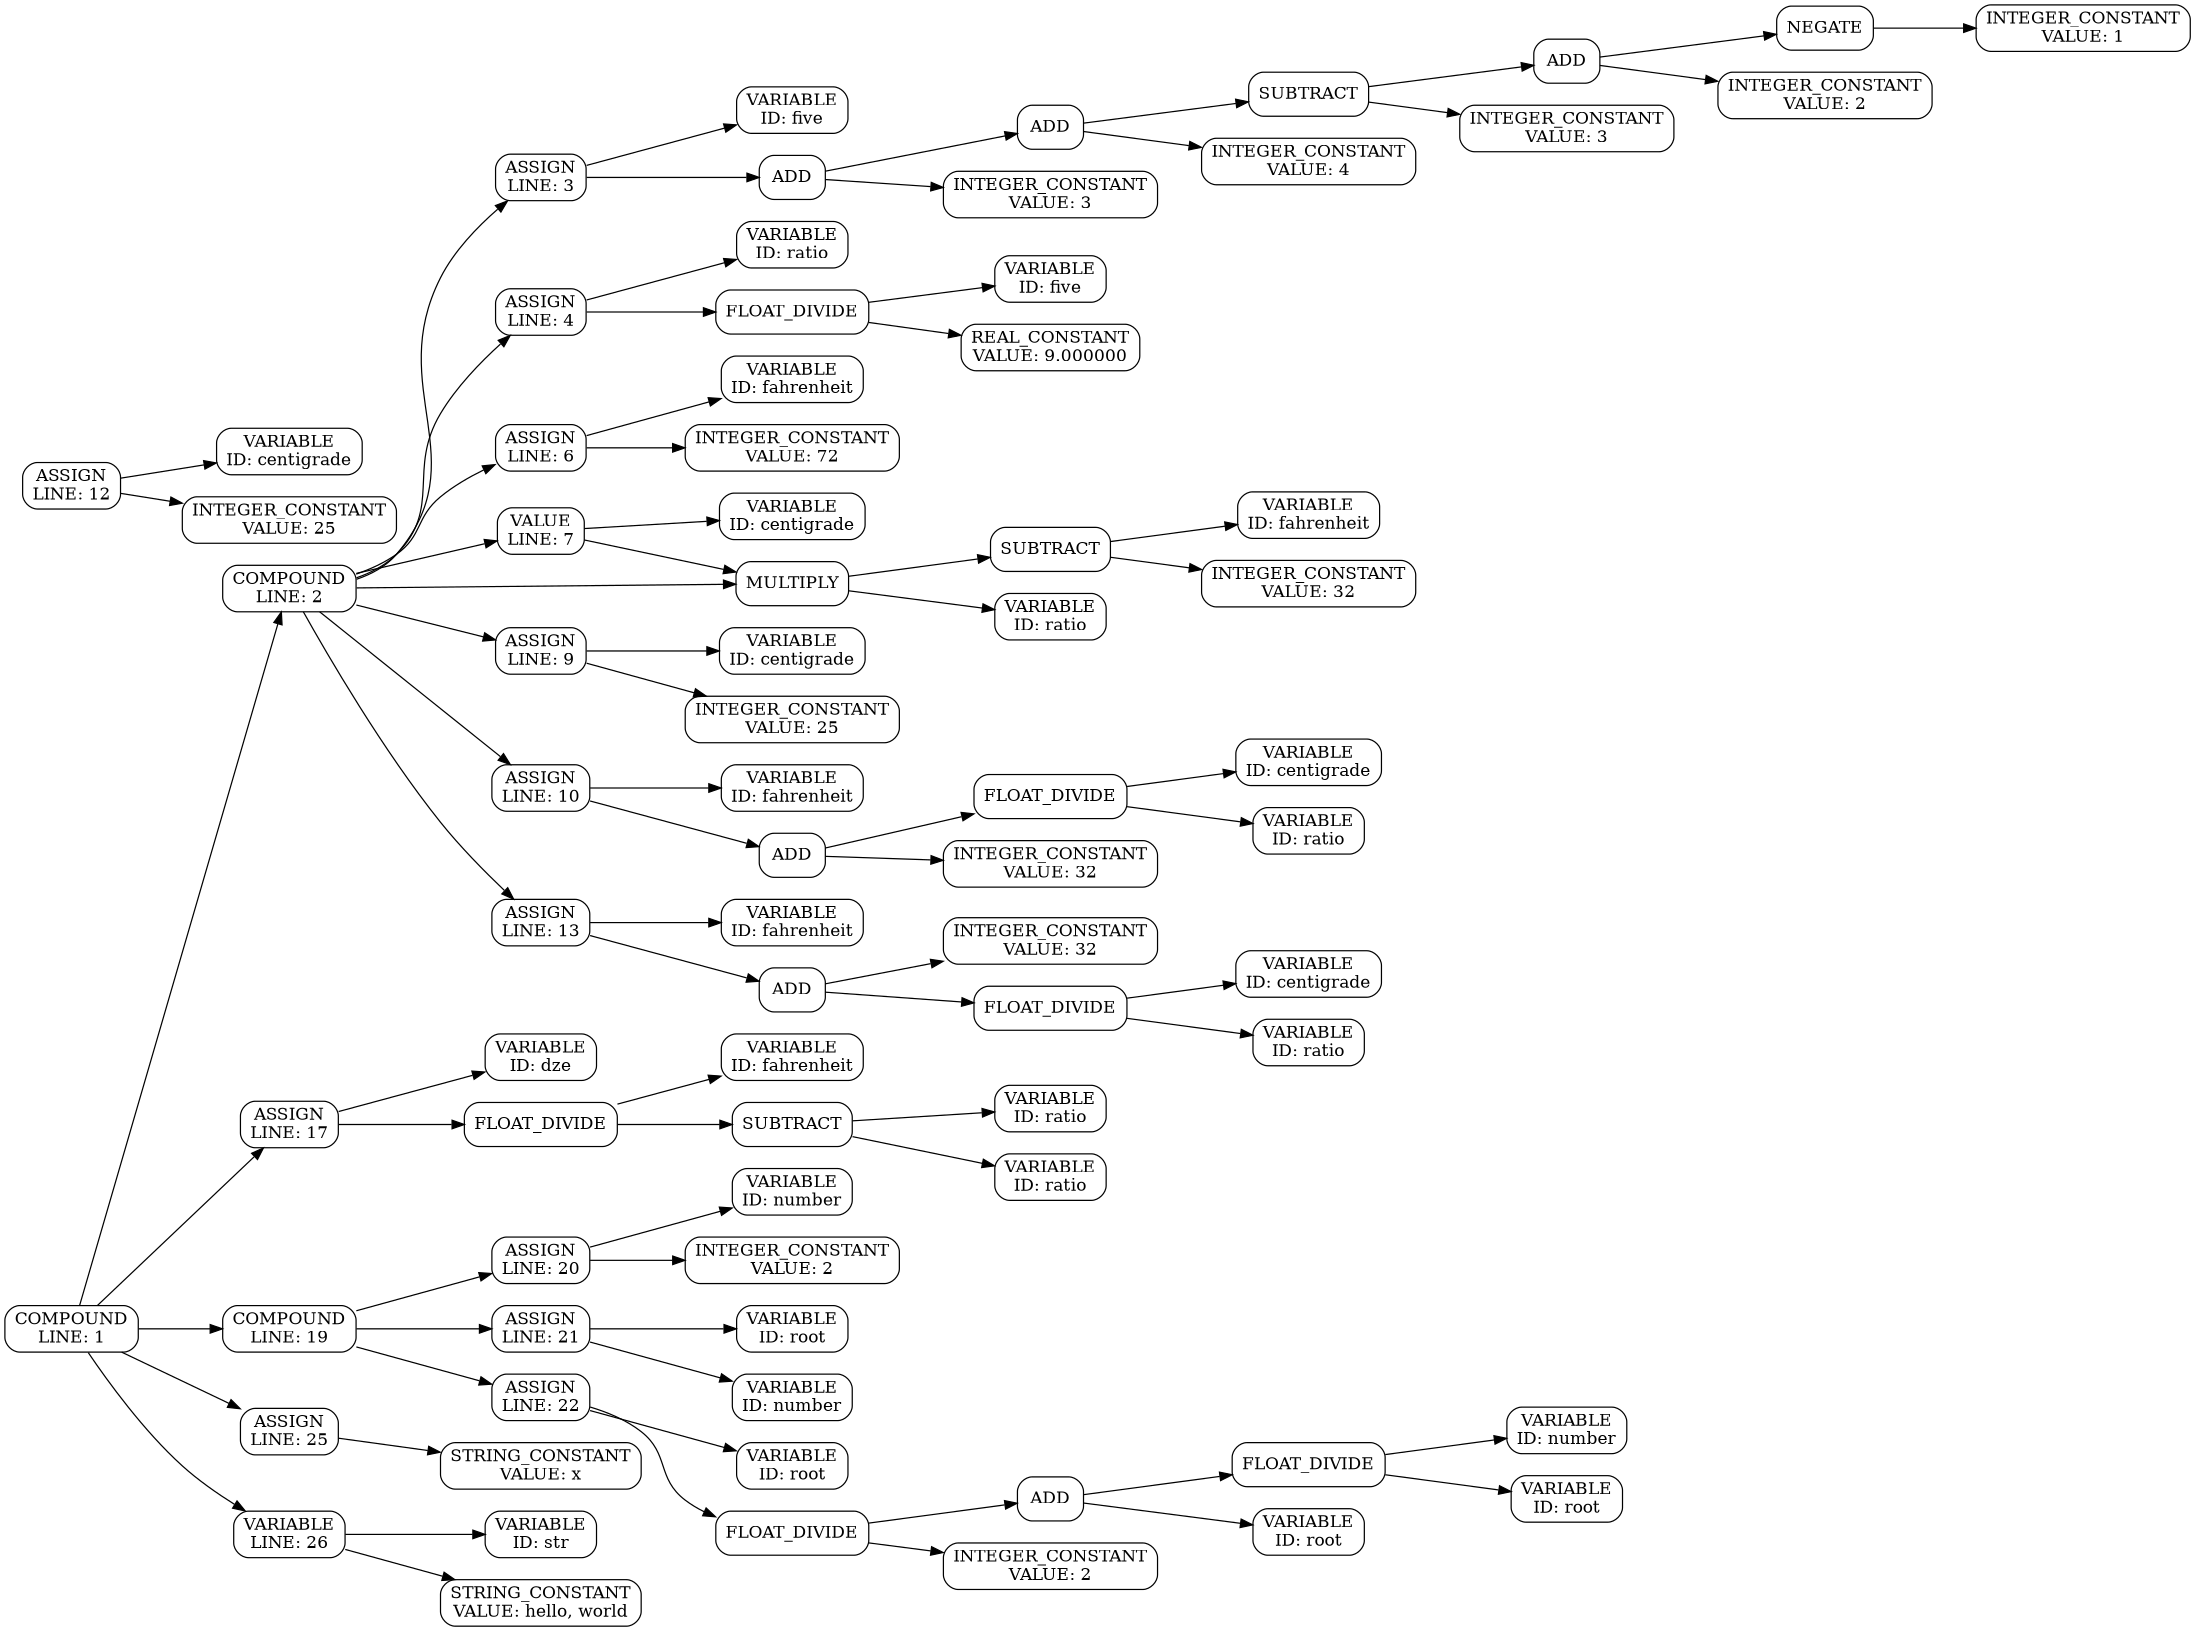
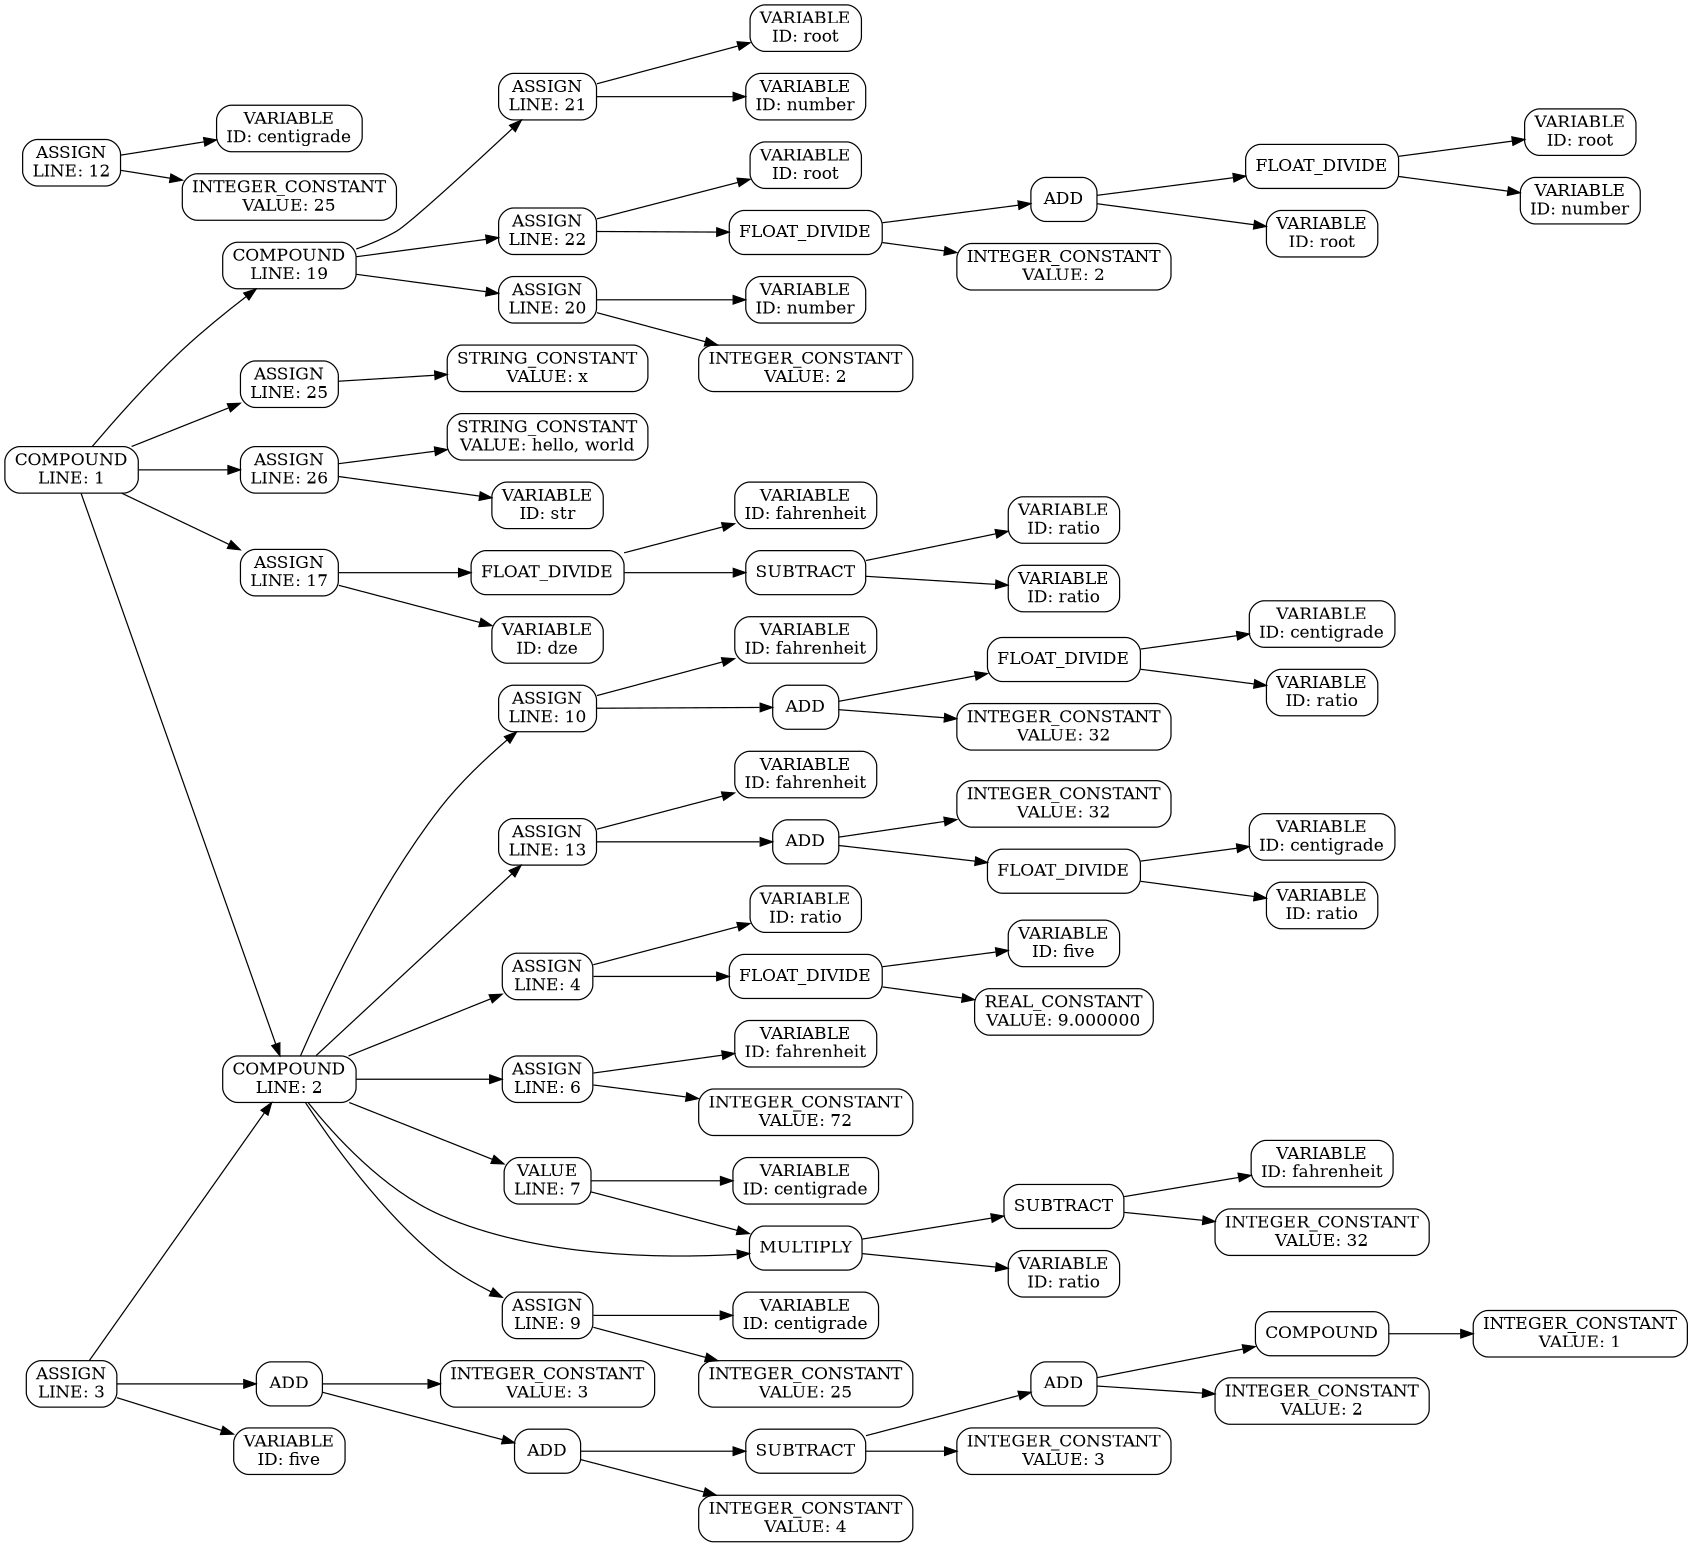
(1825, 28) -> (1322, 1334)
(424, 398) -> (177, 1237)
(289, 1534) -> (289, 470)
